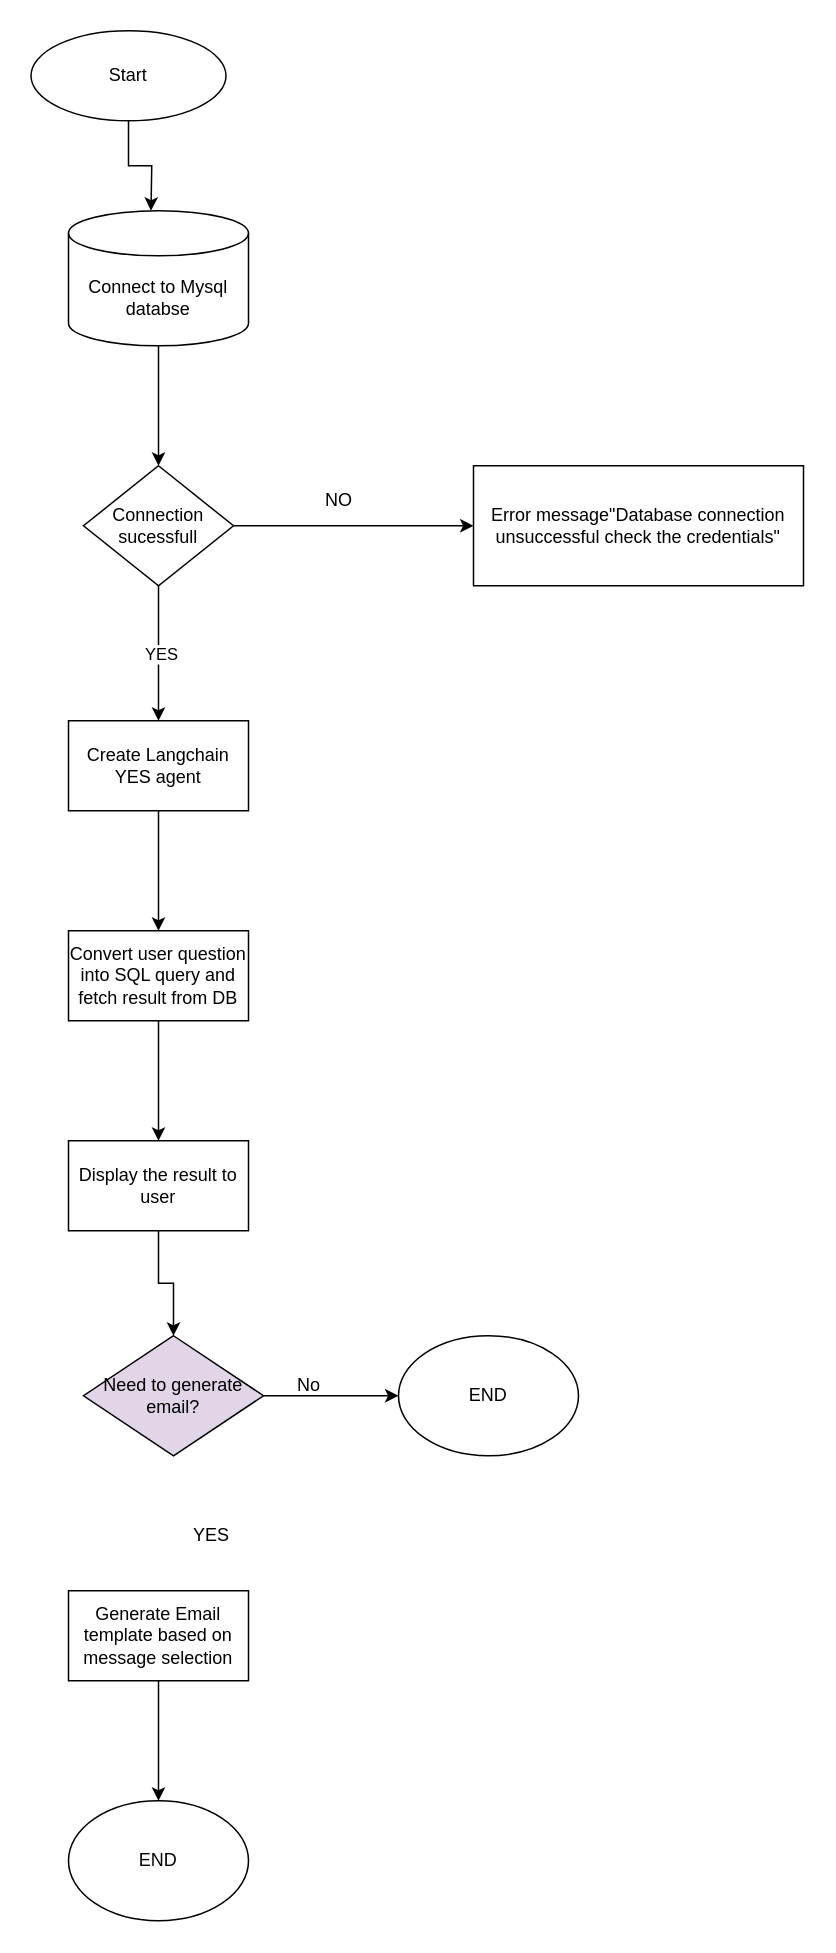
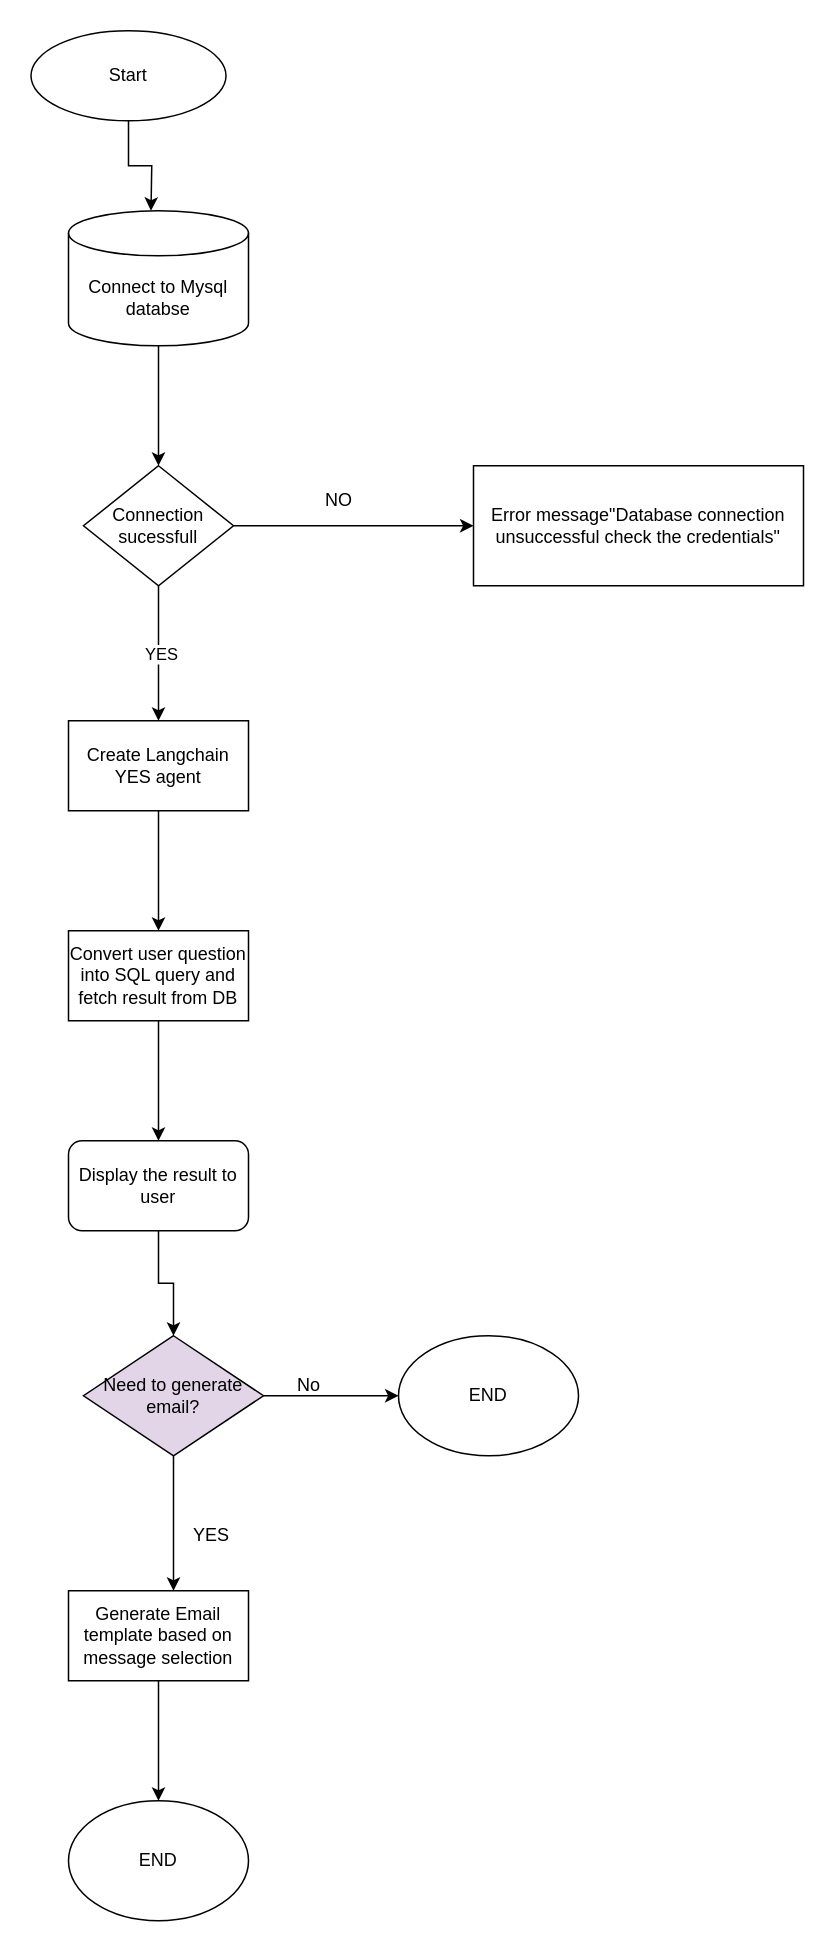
(158, 1186) -> (158, 1186)
none -> (173, 1518)
